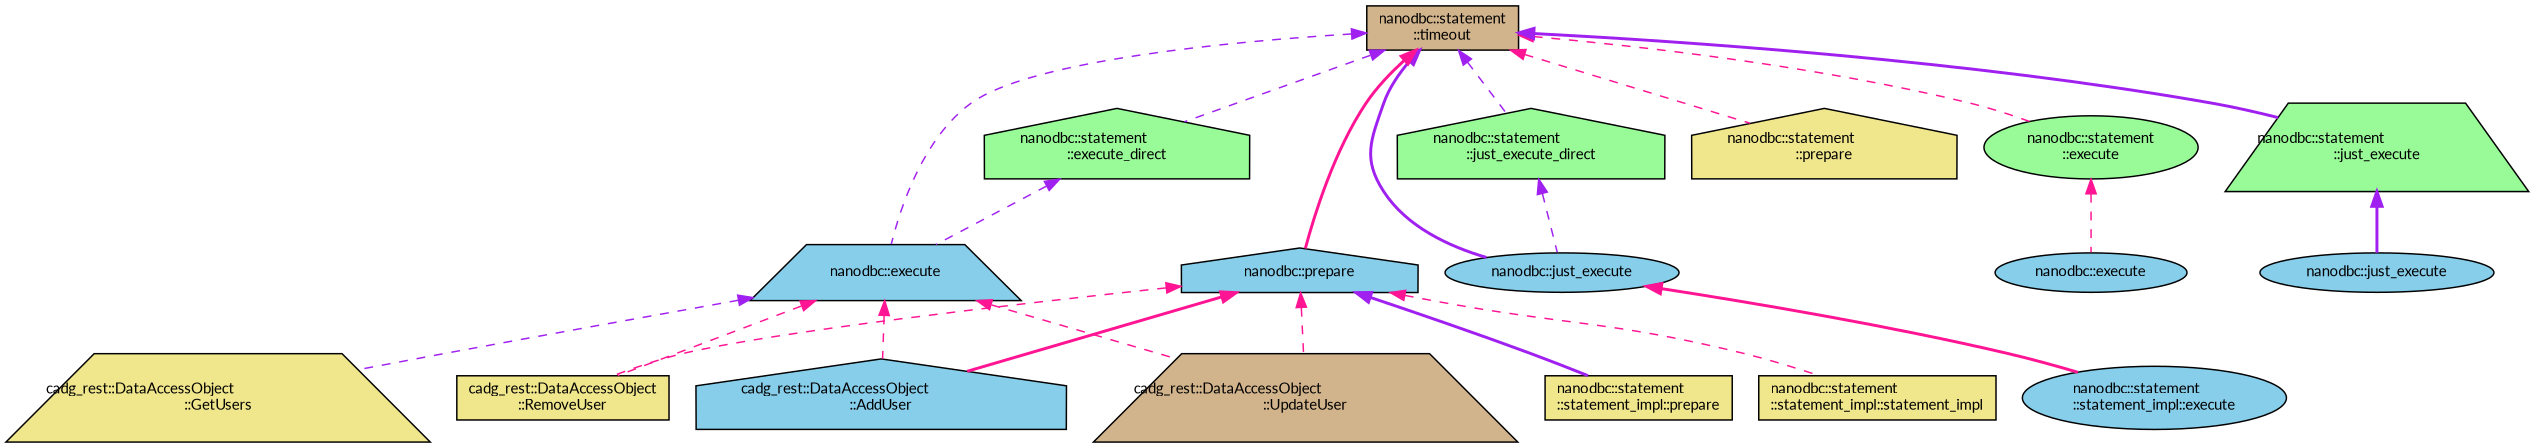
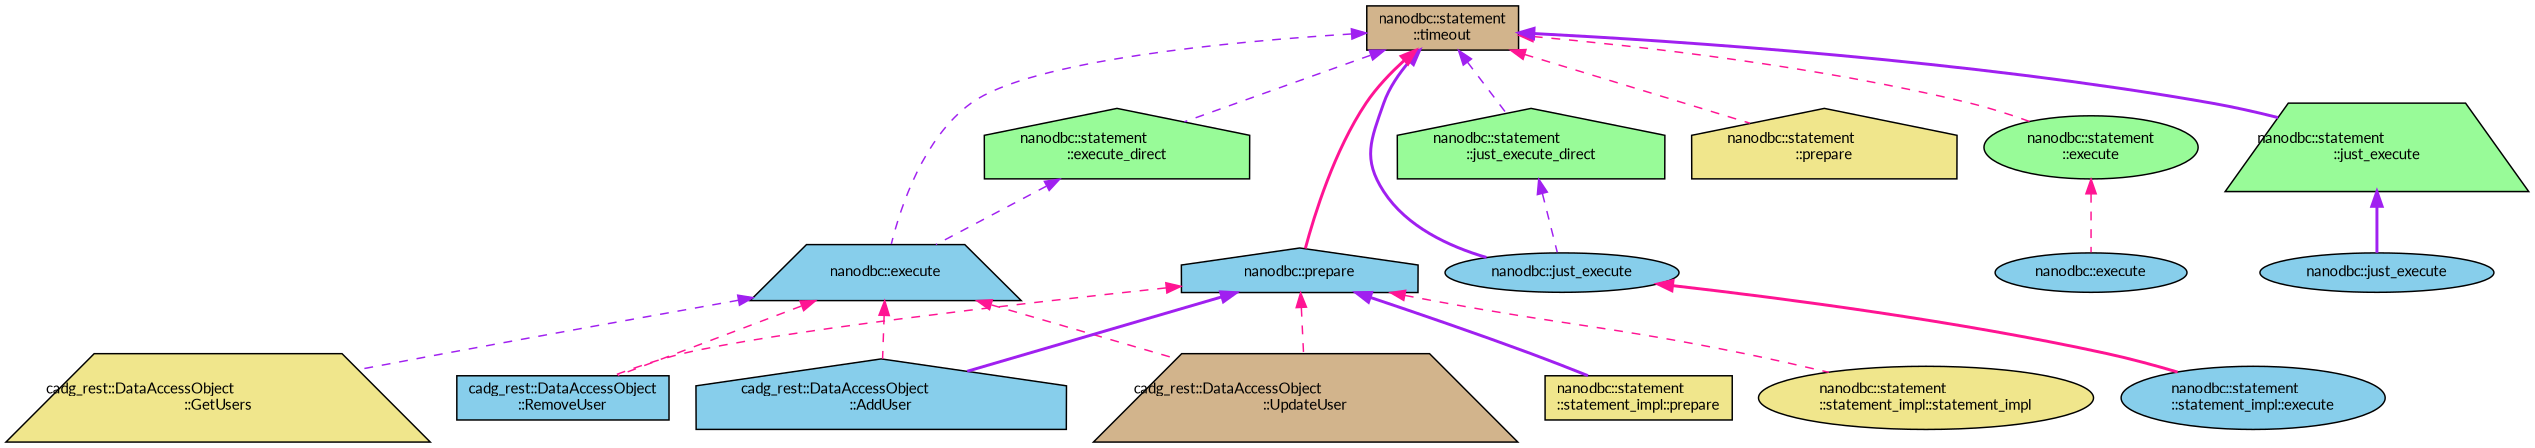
(1114, 328) -> (1114, 328)
(563, 398) -> (563, 398)
(1877, 398) -> (1926, 398)
